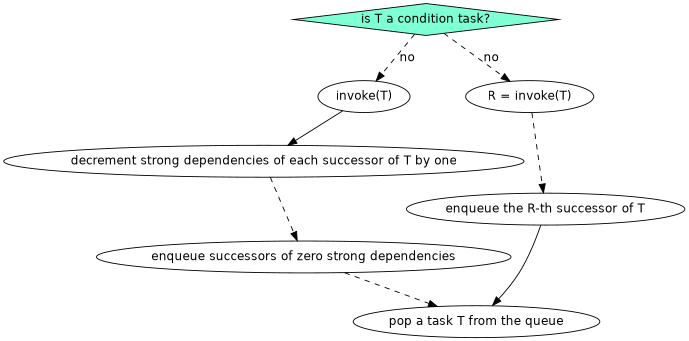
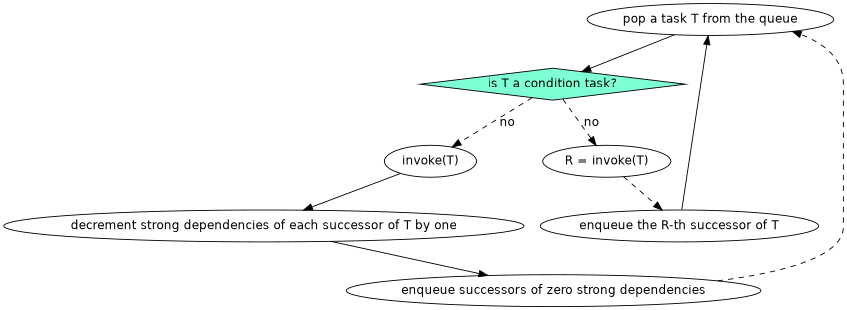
none -> (632, 52)
(282, 205) -> (405, 258)
